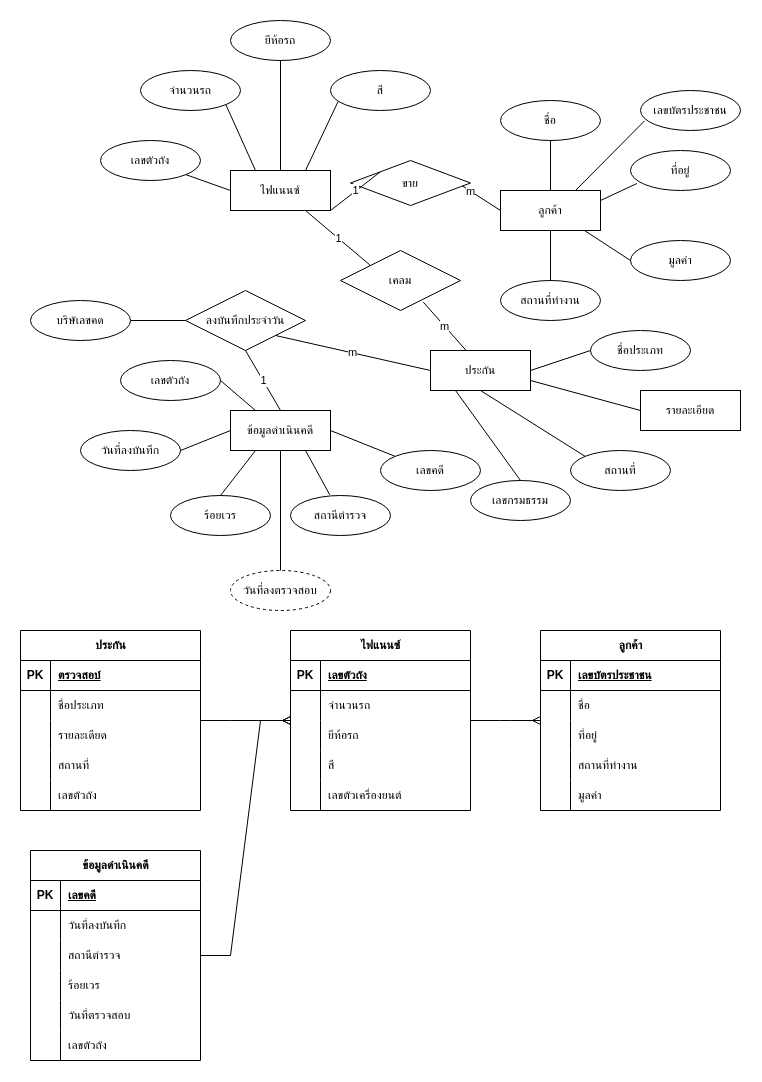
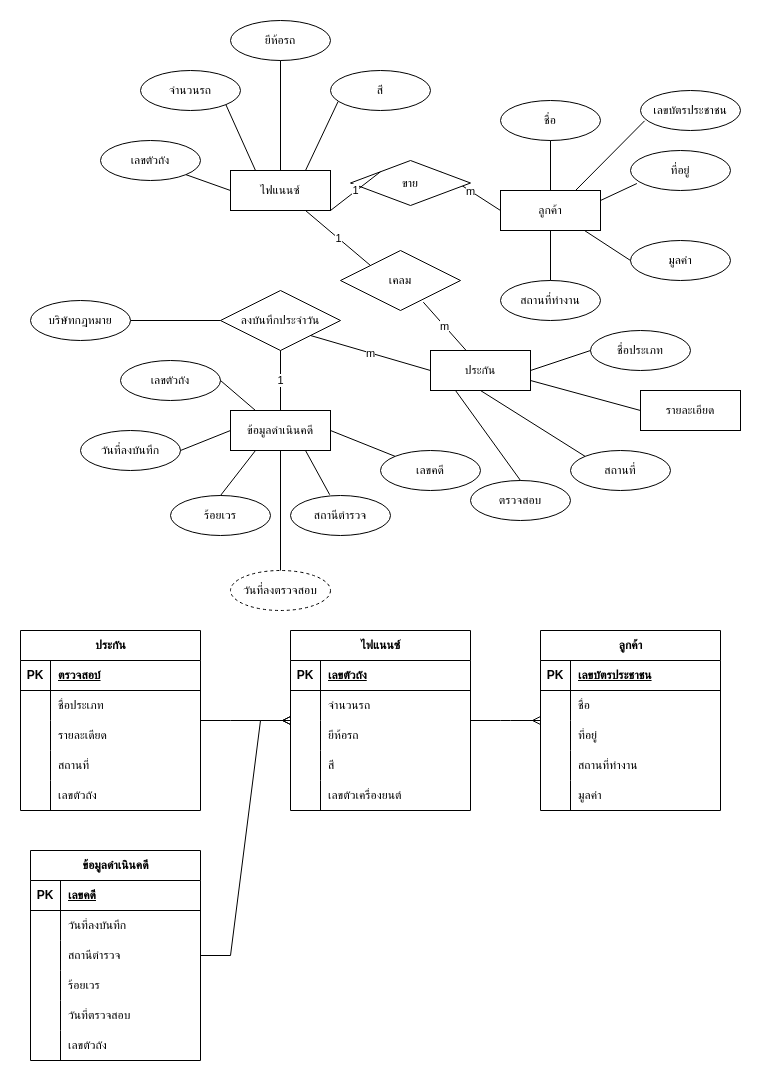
(81, 321) -> (81, 321)
(246, 321) -> (281, 321)
(521, 501) -> (521, 501)
